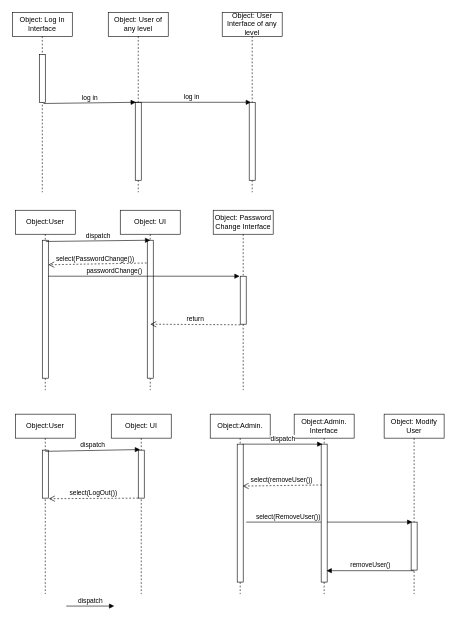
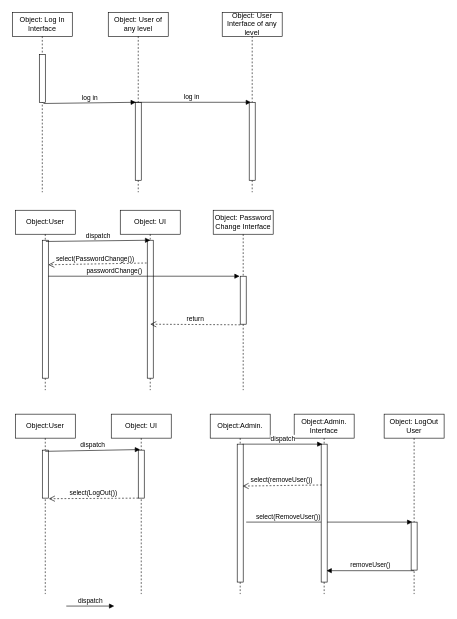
(414, 426) -> (414, 426)
